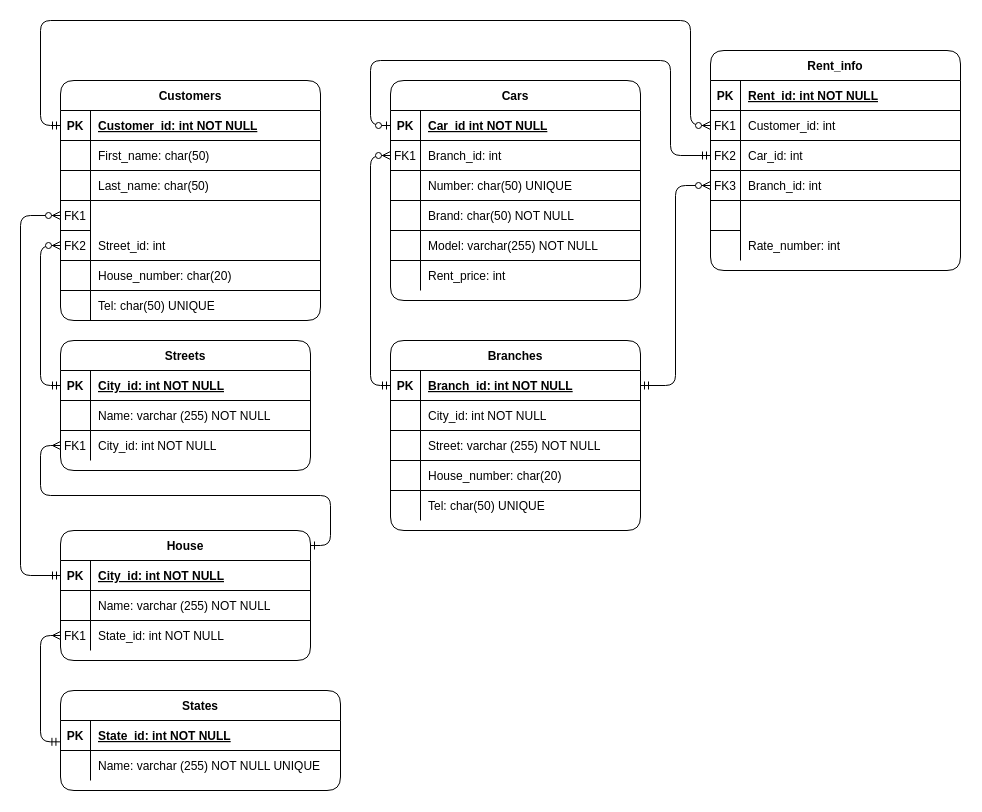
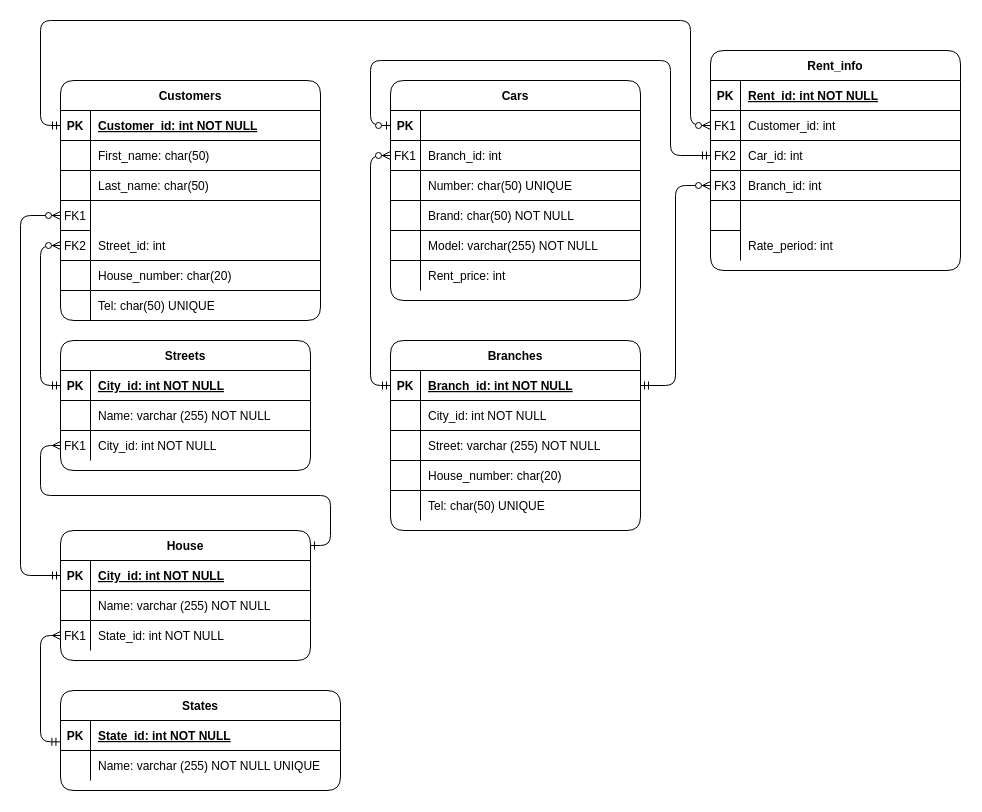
(531, 126) -> none
(797, 246) -> (796, 246)
